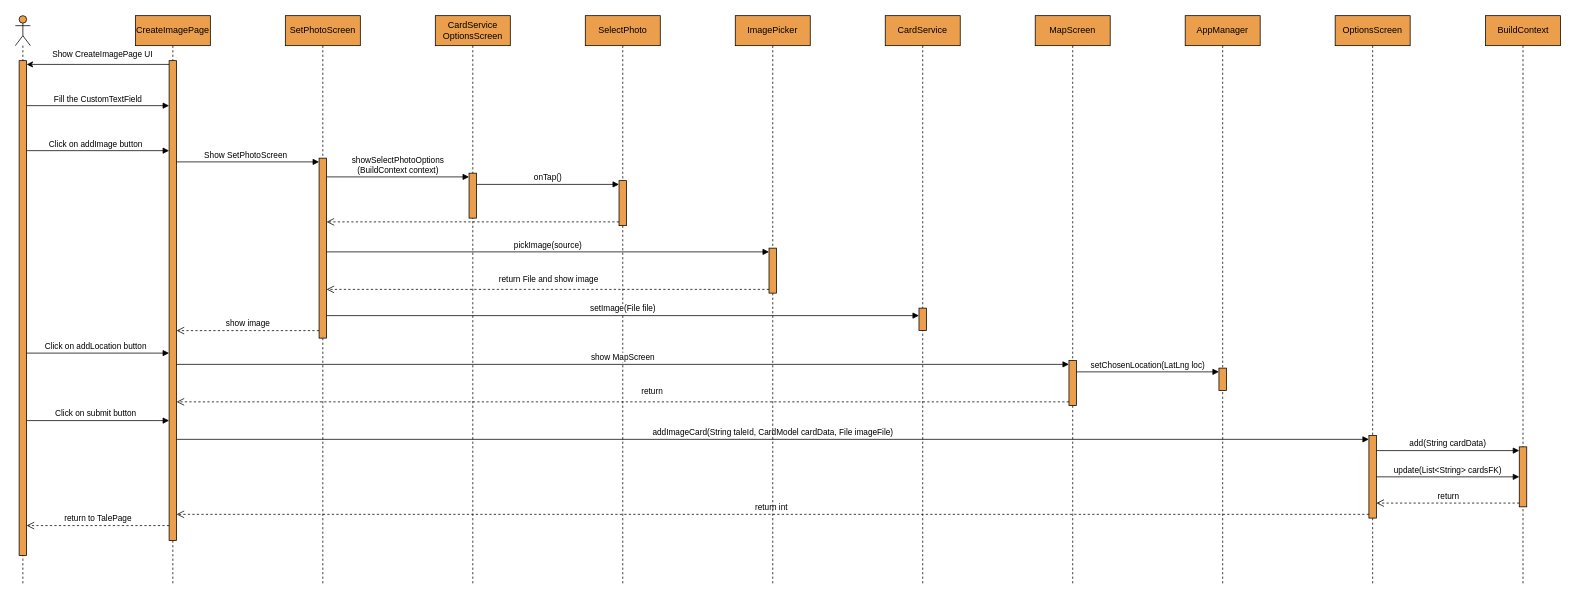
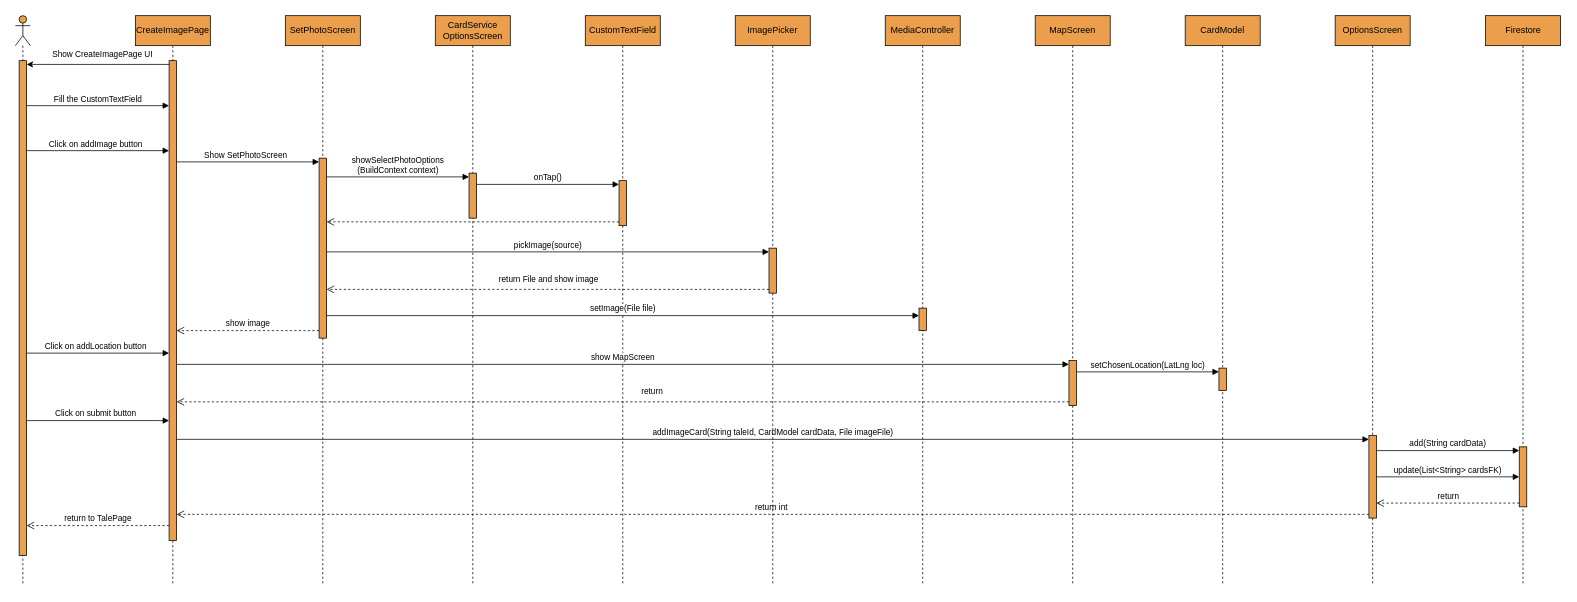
(623, 30) -> (623, 30)
(923, 30) -> (923, 30)
(1223, 30) -> (1223, 30)
(1524, 30) -> (1524, 30)
